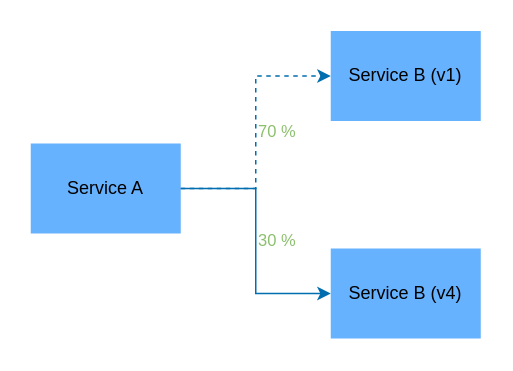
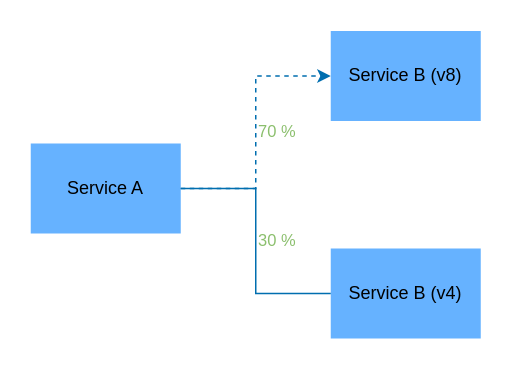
(406, 76) -> (406, 76)
(319, 293) -> (323, 293)
